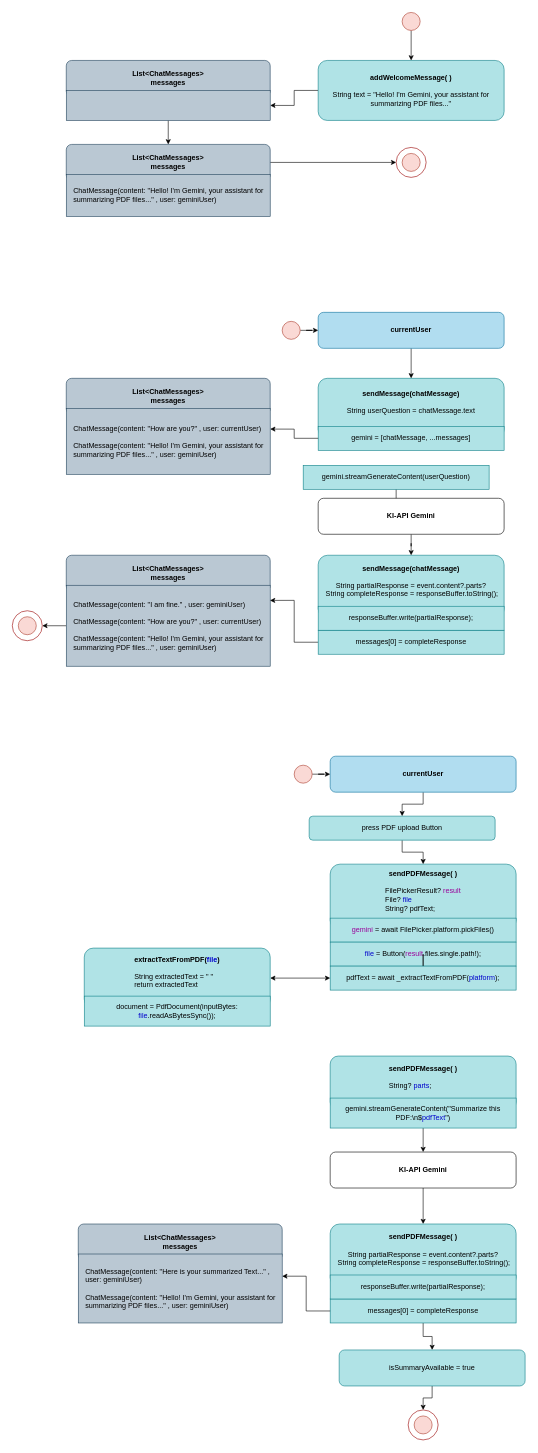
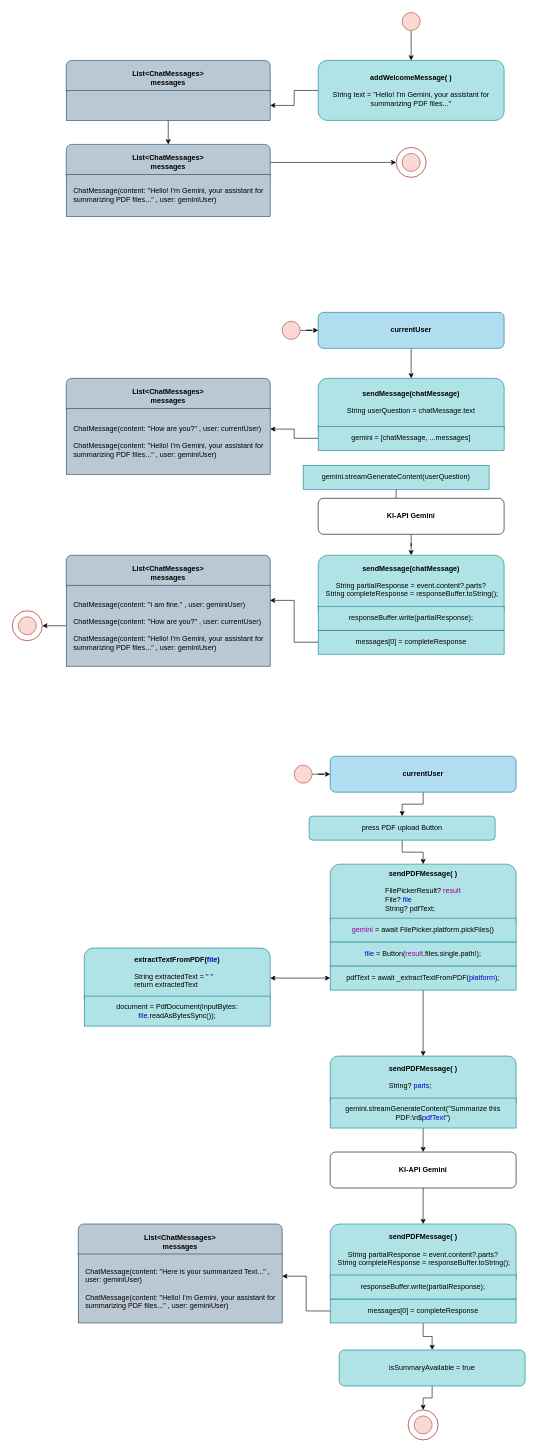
(423, 954) -> (423, 1050)
